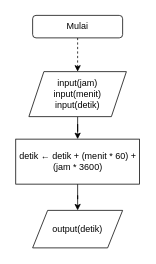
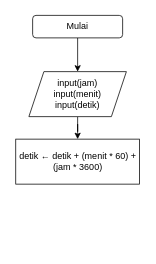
(78, 51) -> (78, 51)
(78, 198) -> none
(78, 229) -> none
